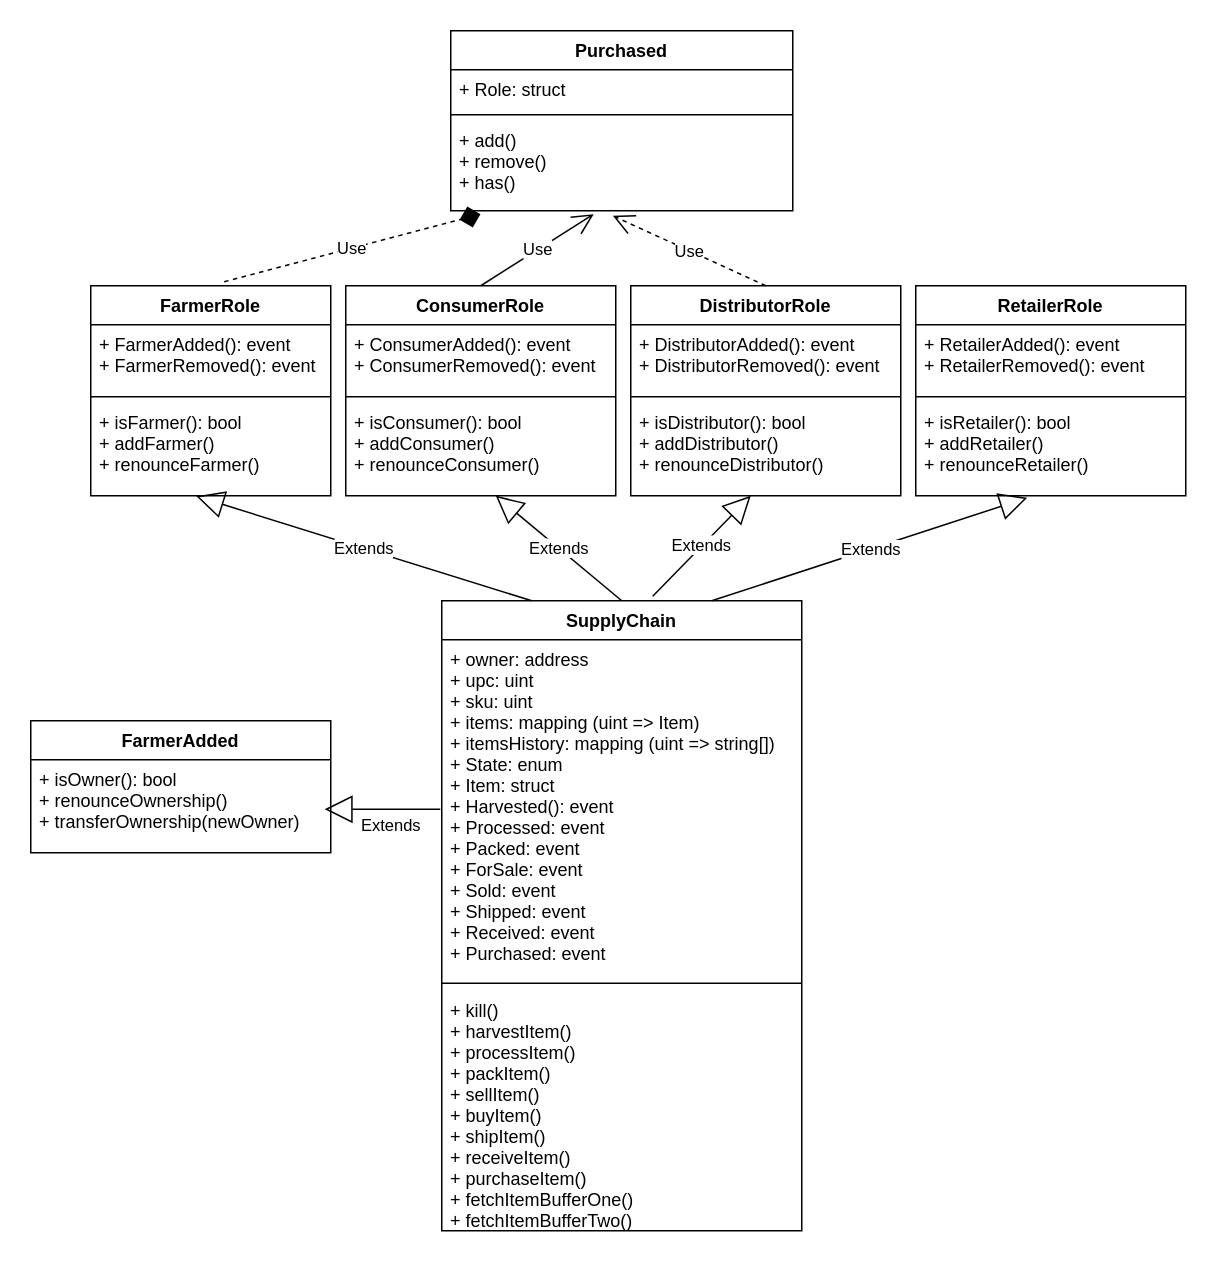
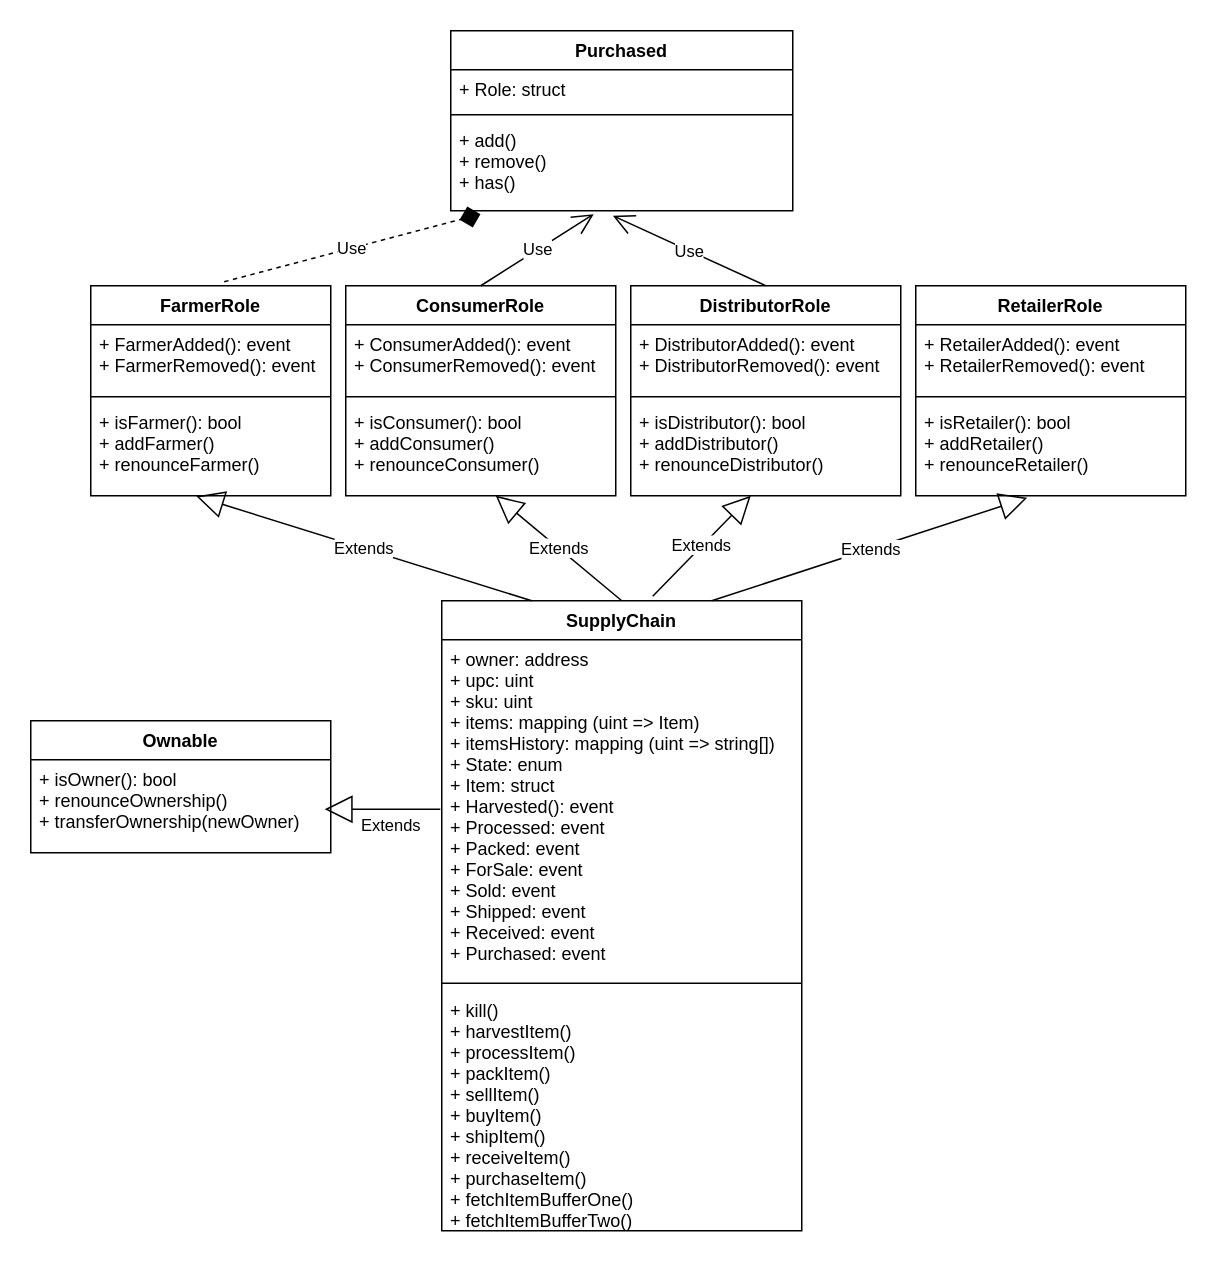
(645, 231) -> (645, 231)
(180, 741) -> (180, 741)
